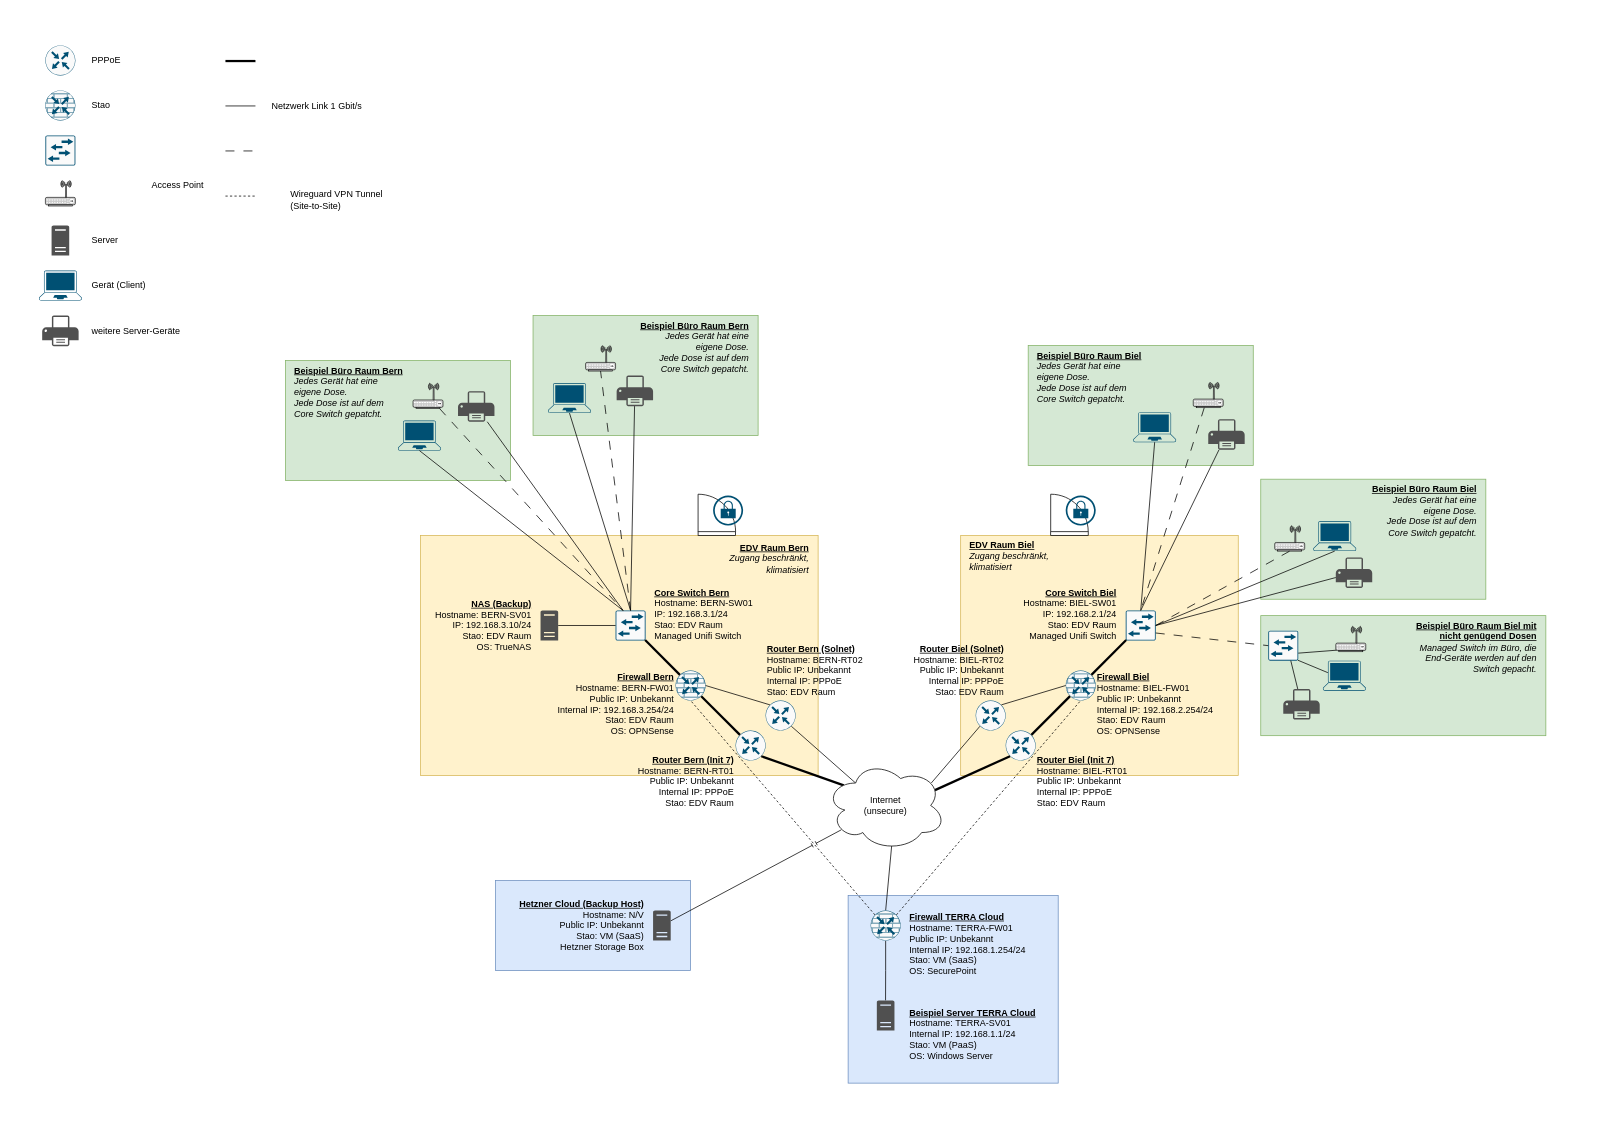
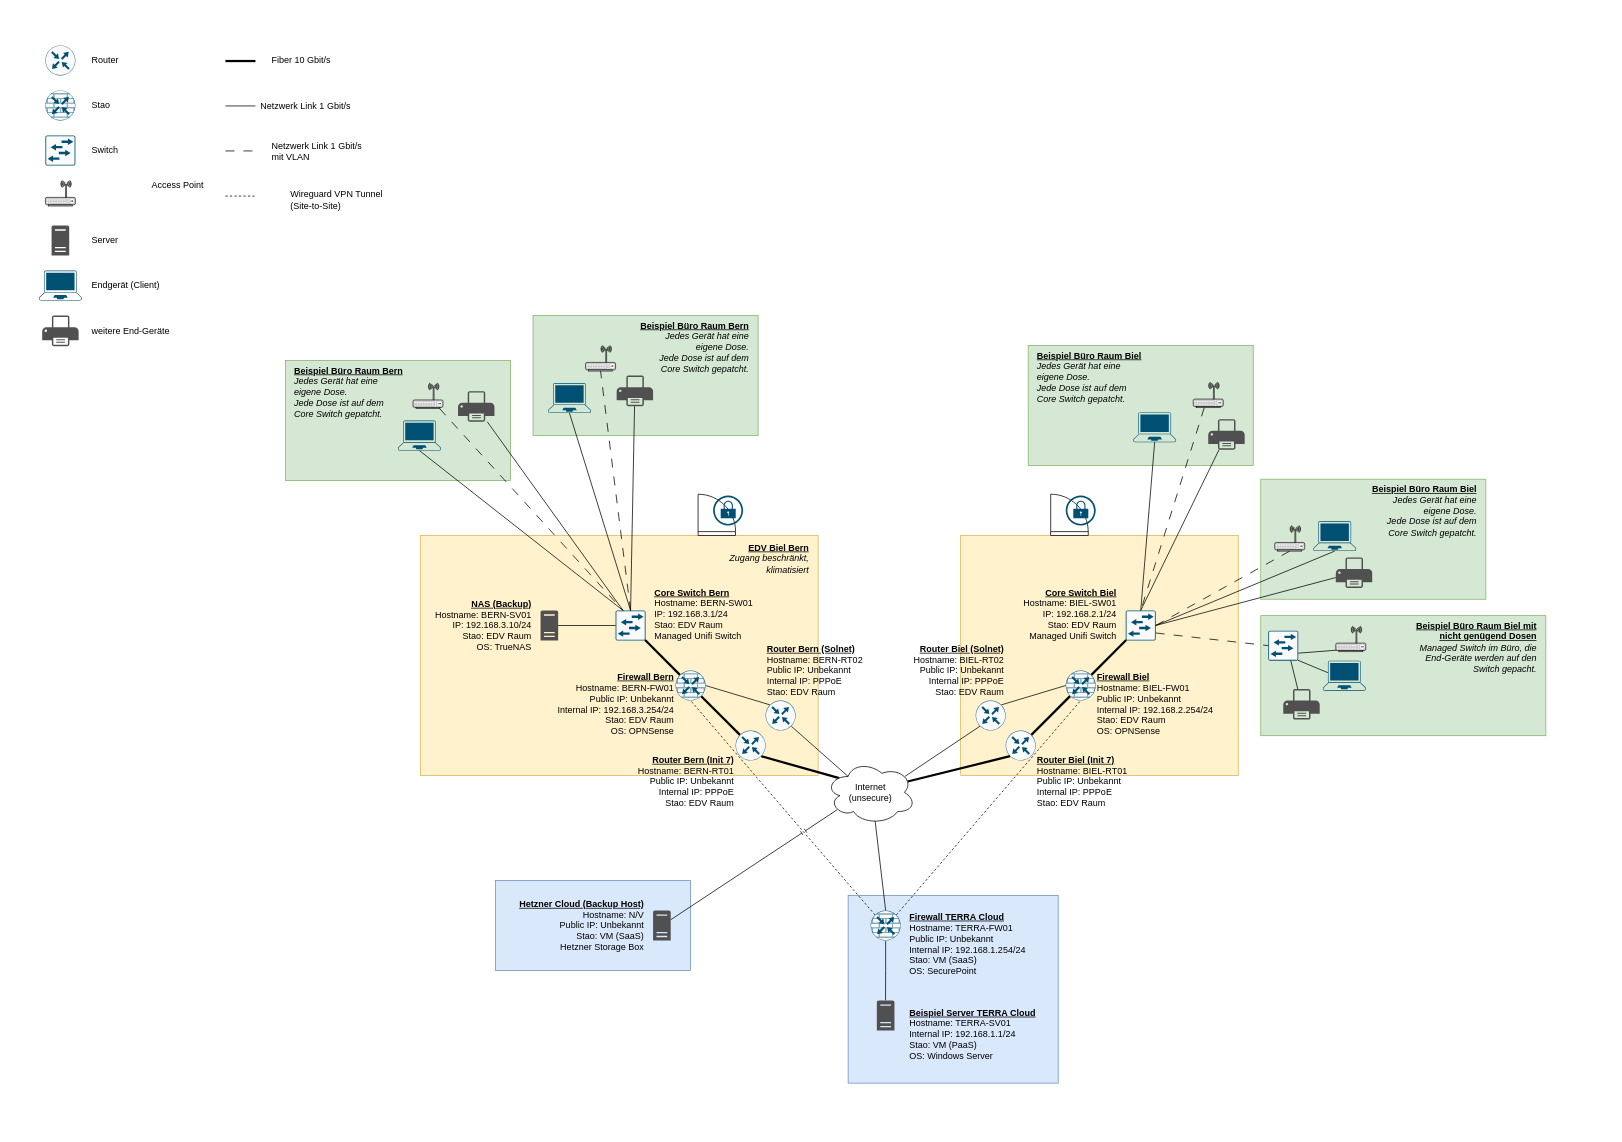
(104, 60) -> (107, 60)
none -> (323, 60)
(323, 106) -> (312, 106)
none -> (143, 150)
none -> (323, 151)
(124, 285) -> (131, 285)
(142, 331) -> (135, 331)
(1017, 554) -> none
(761, 559) -> (761, 559)
(885, 805) -> (870, 792)
